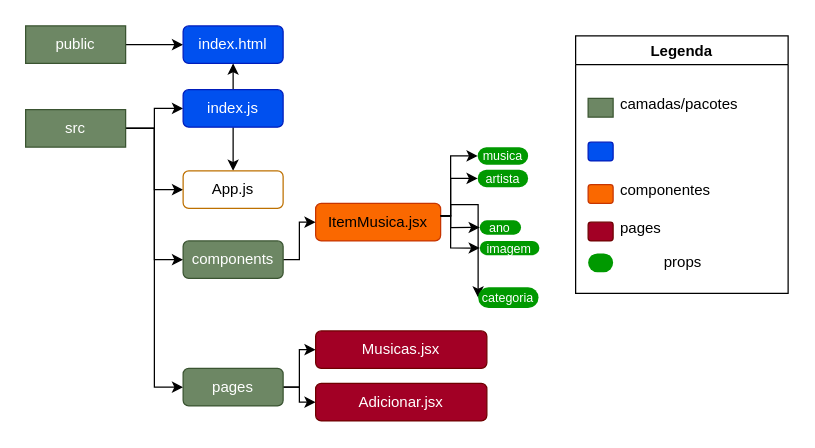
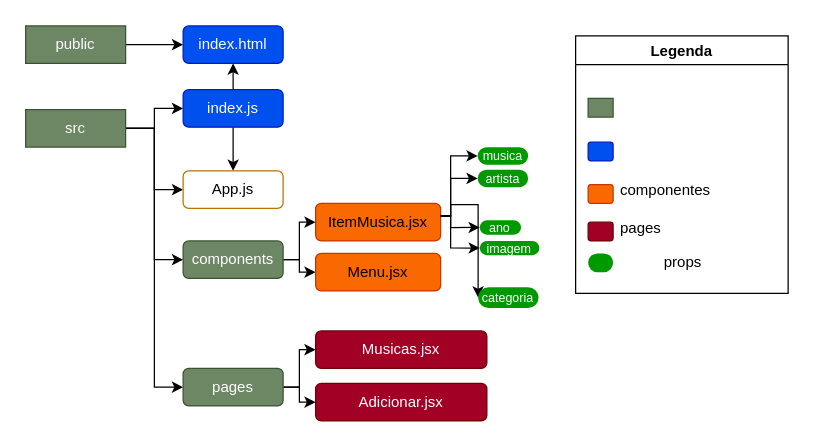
(687, 104) -> none
none -> (299, 271)
none -> (378, 272)
